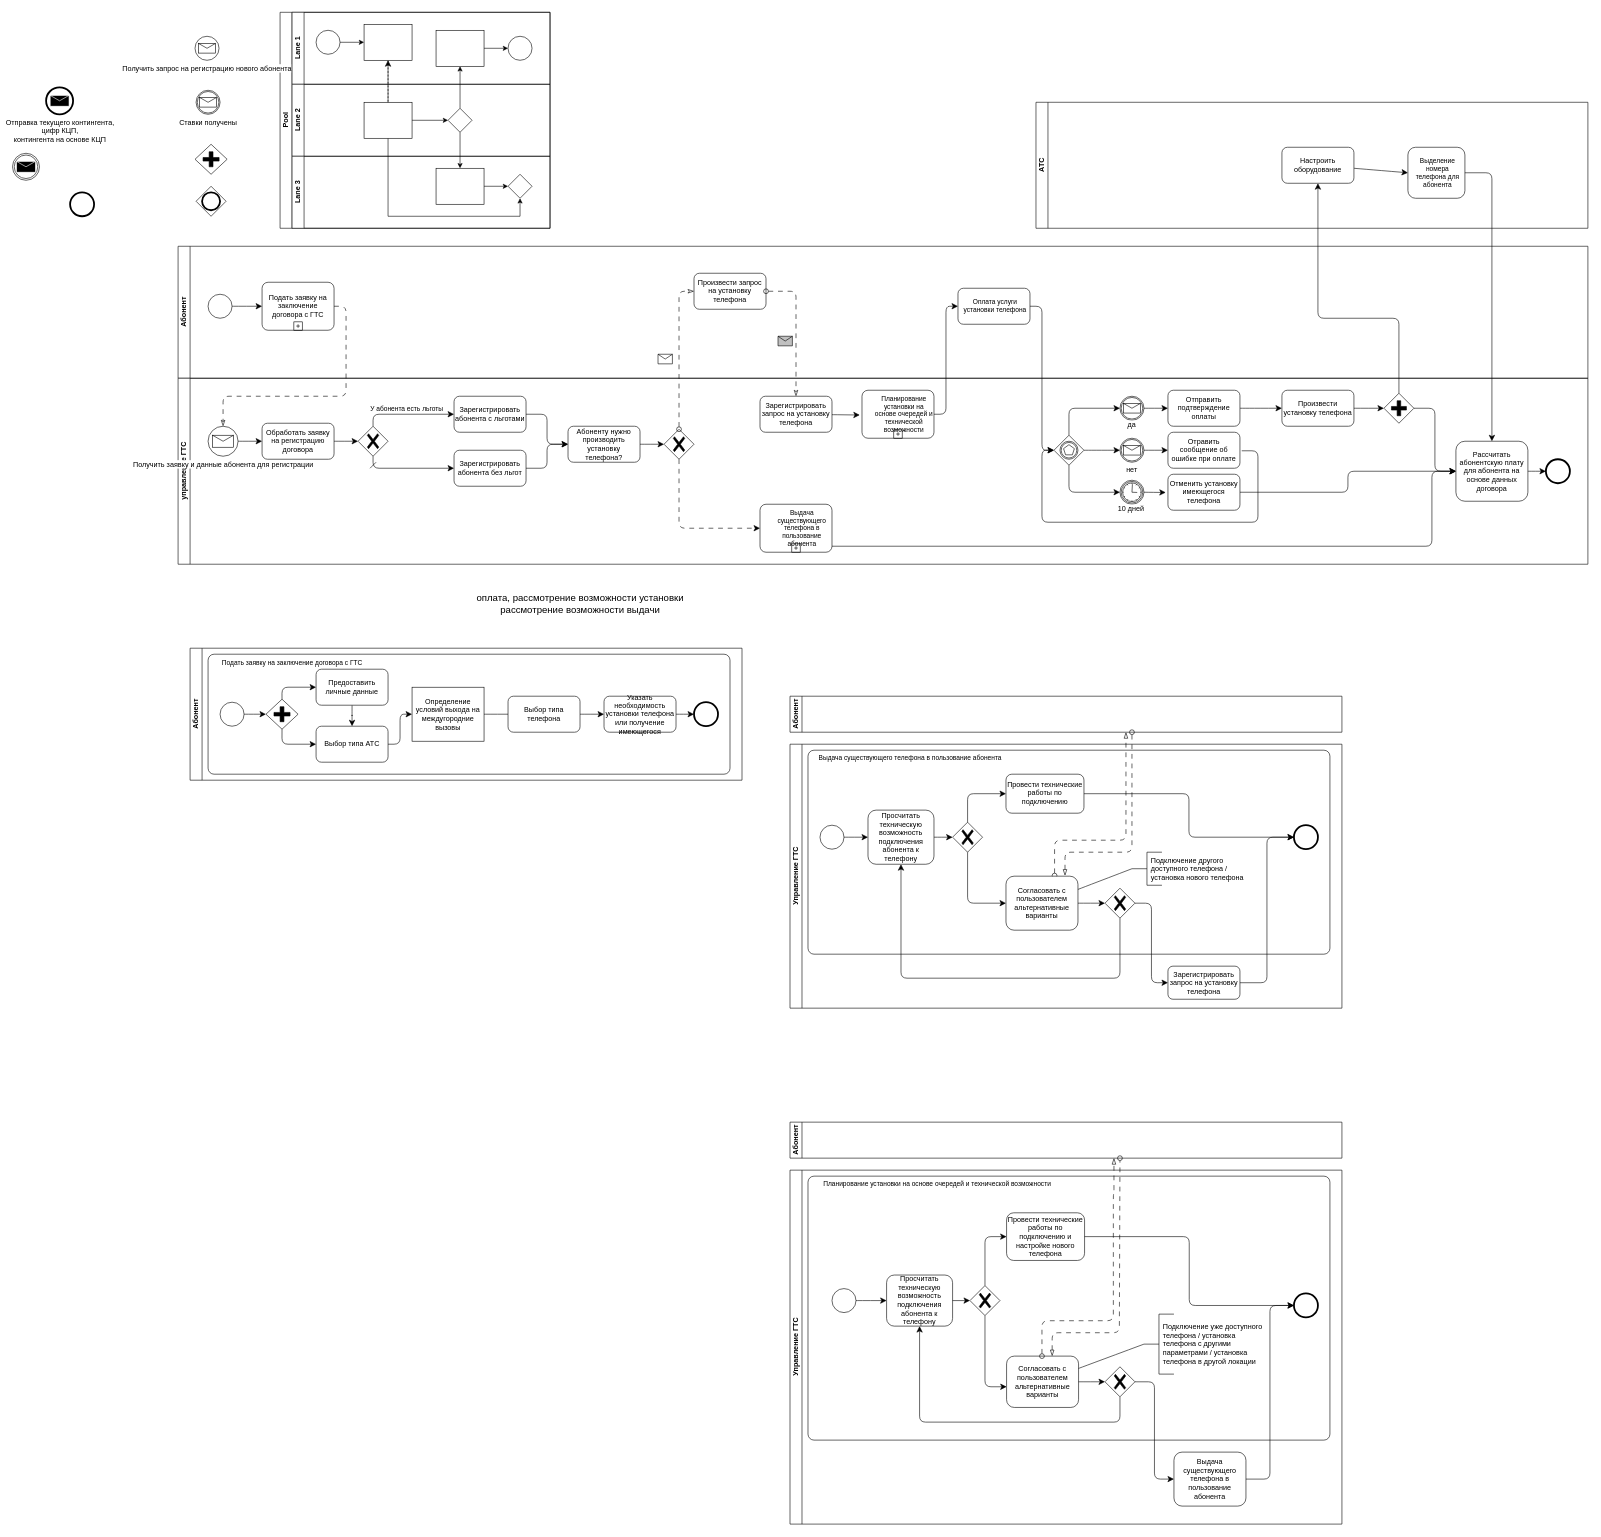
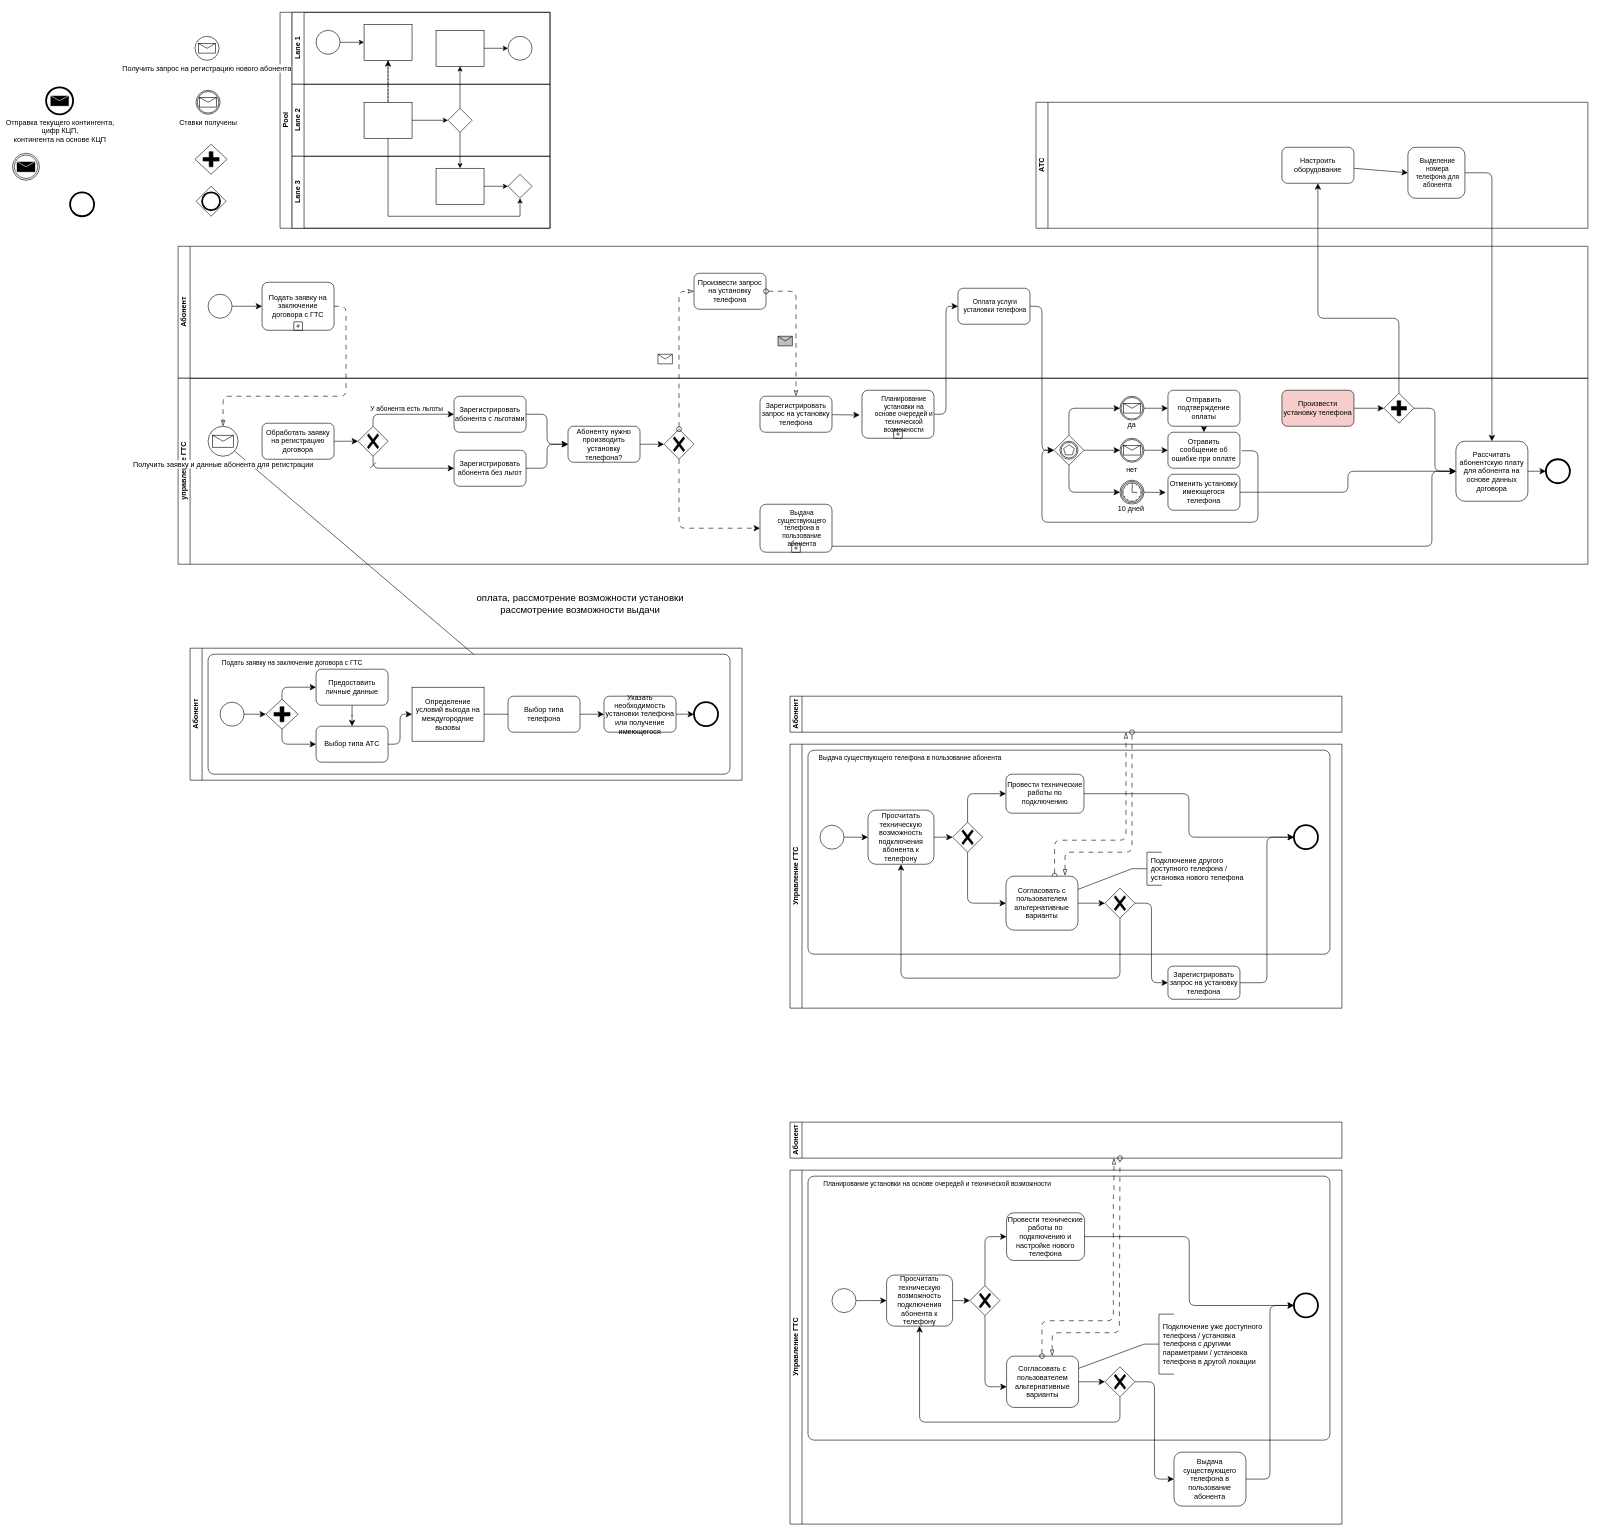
(1275, 408) -> (1204, 427)
(1318, 408) -> (1318, 408)
(255, 441) -> (363, 561)
